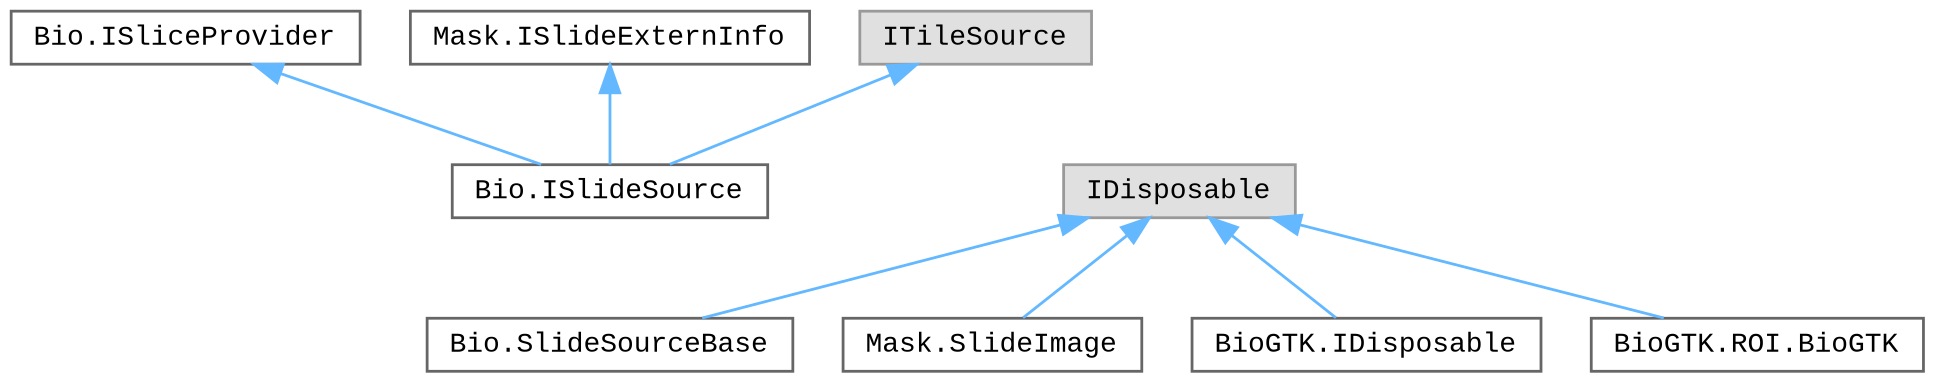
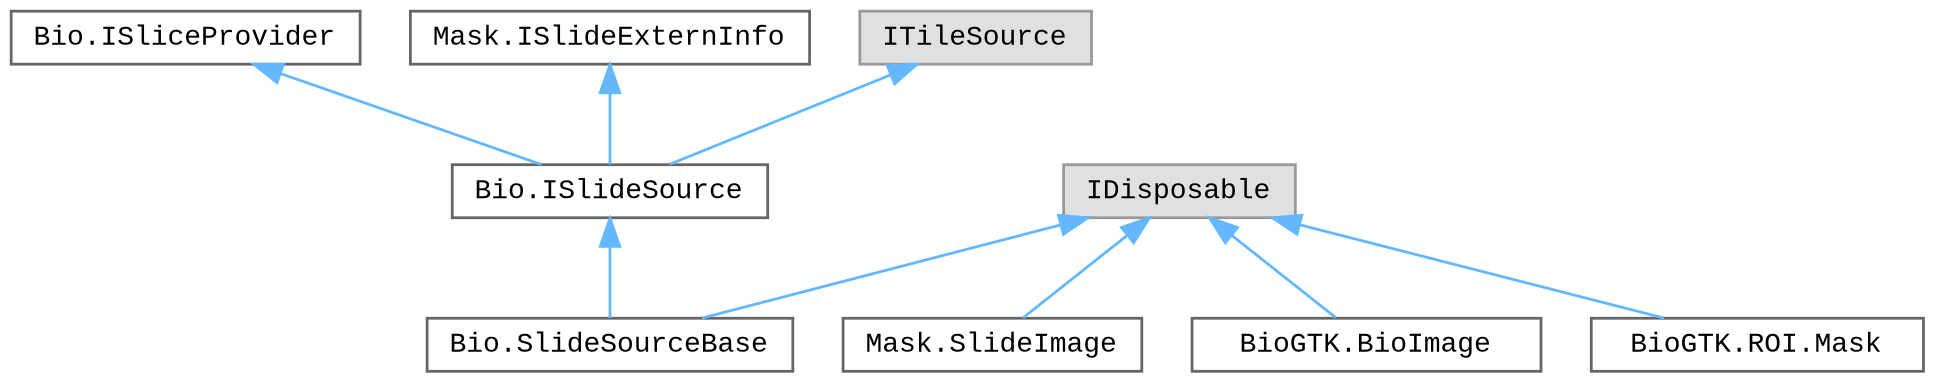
none -> (610, 282)
(1367, 345) -> (1367, 345)
(1757, 345) -> (1757, 345)
